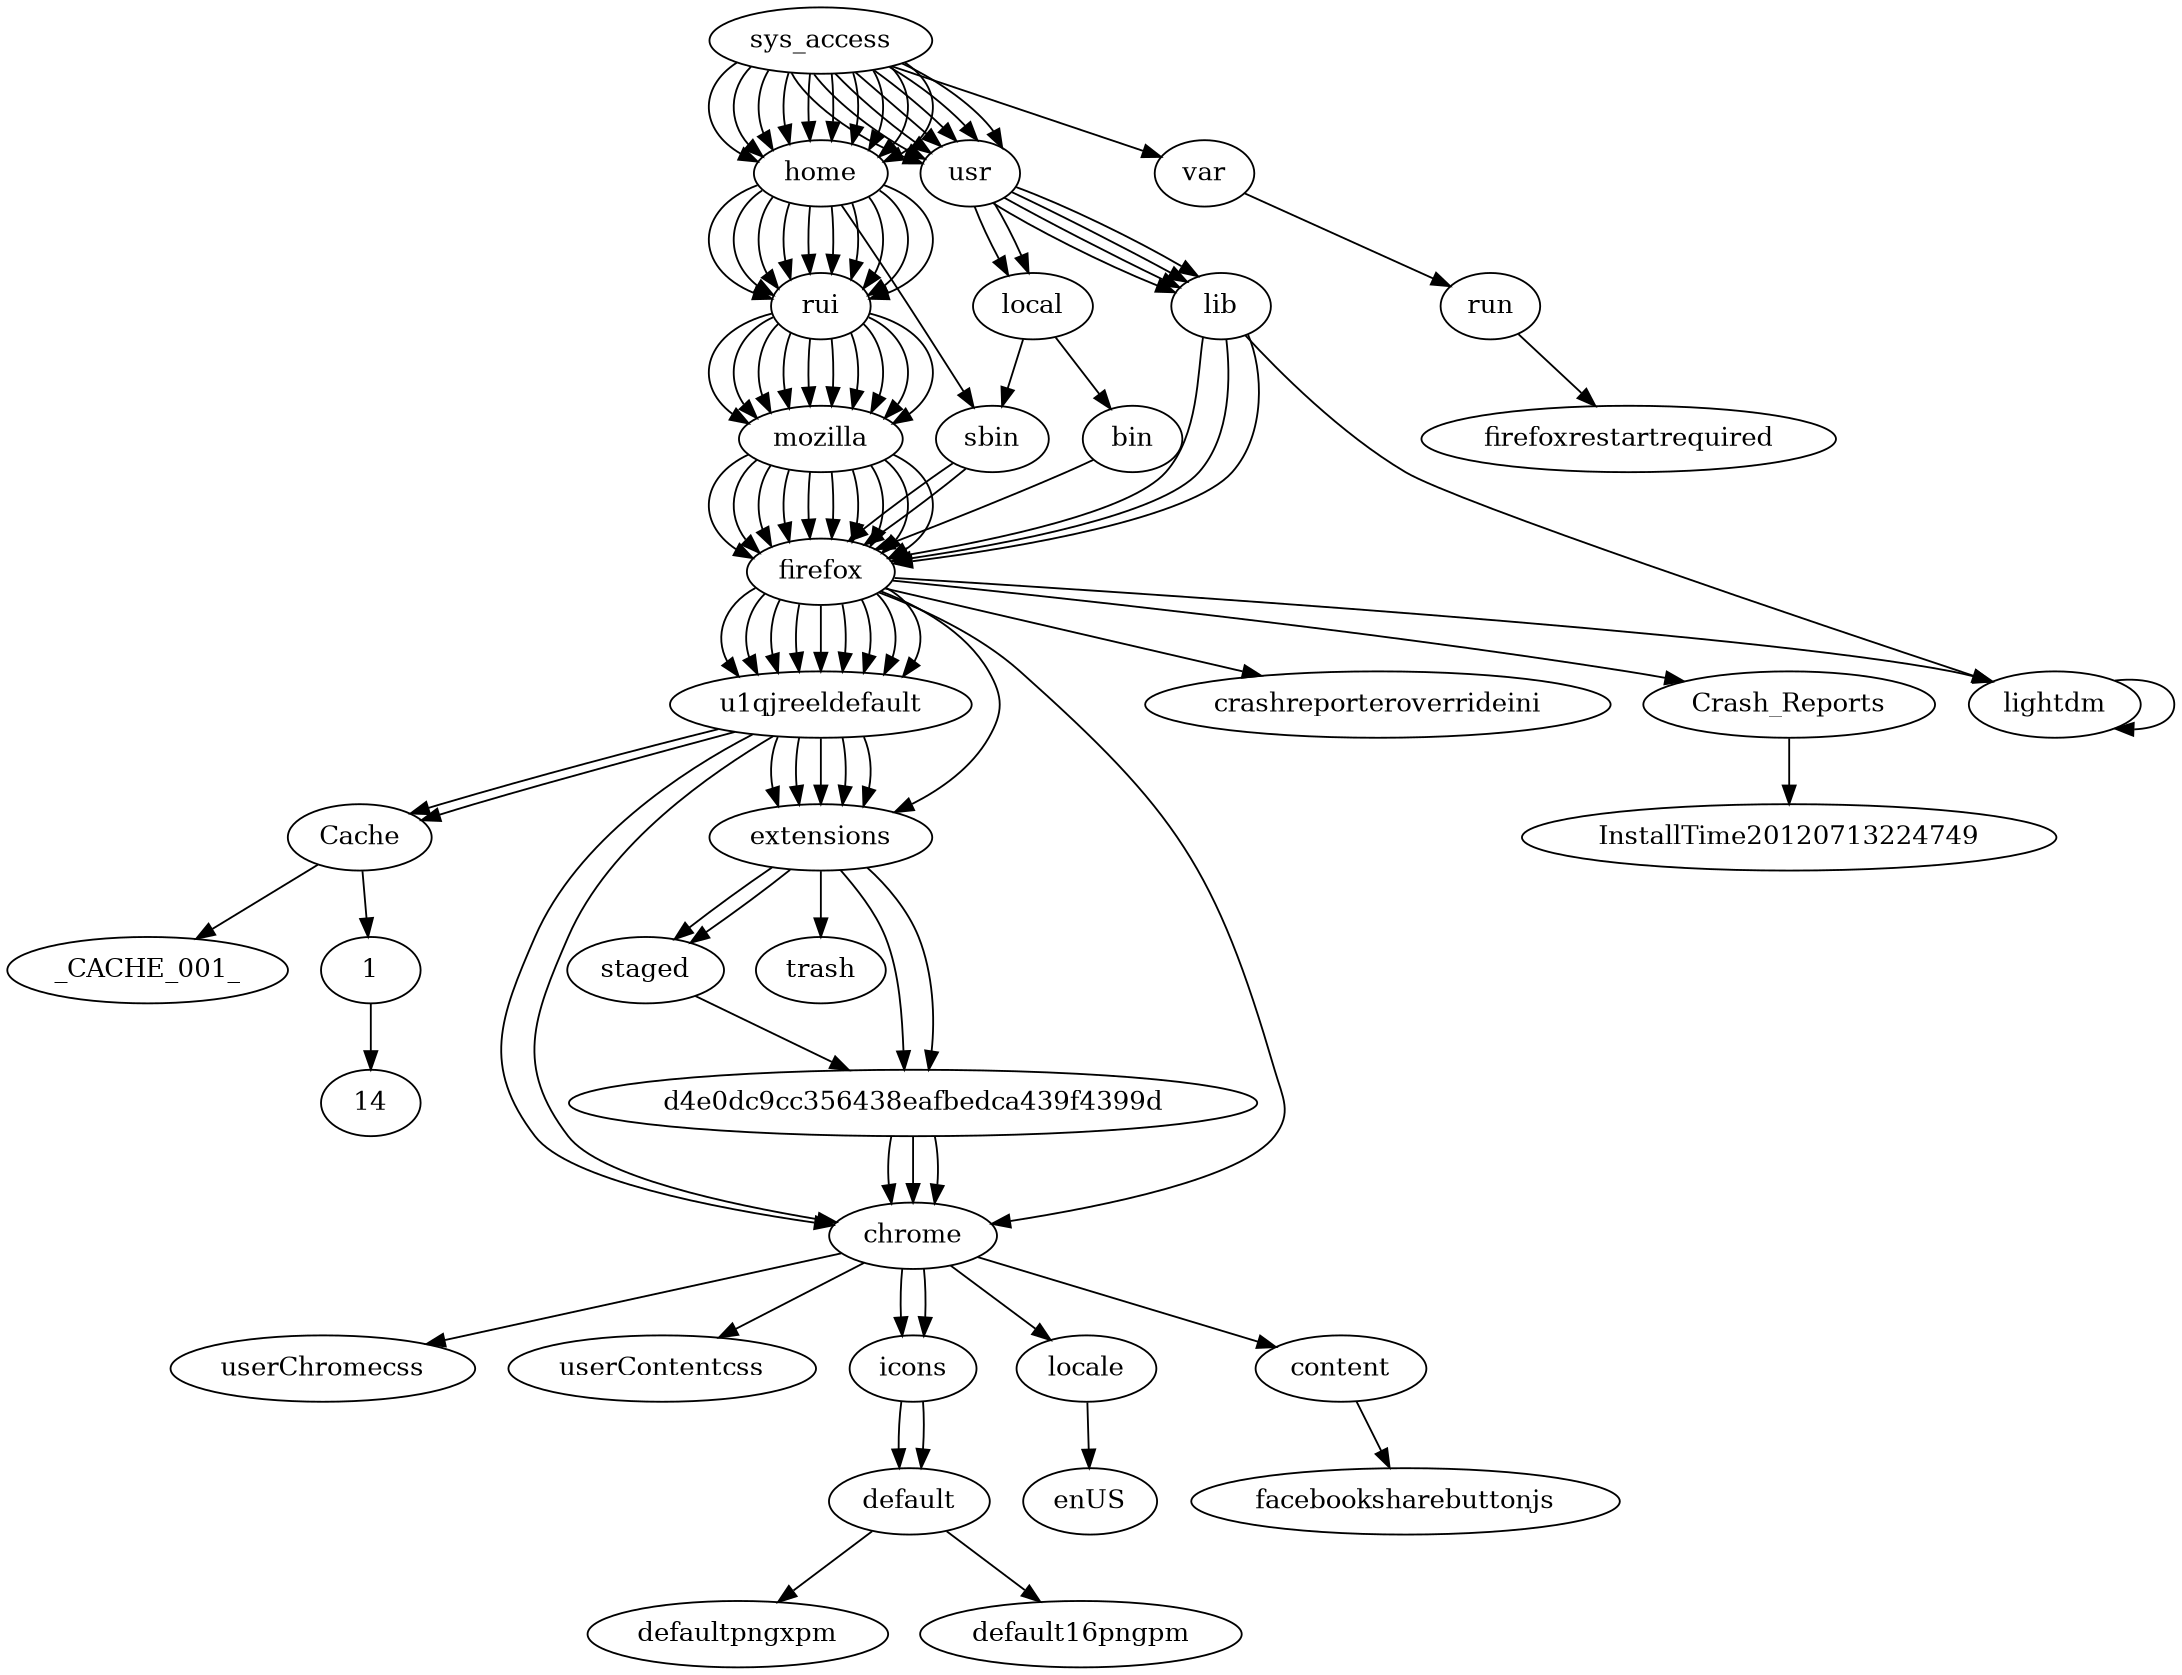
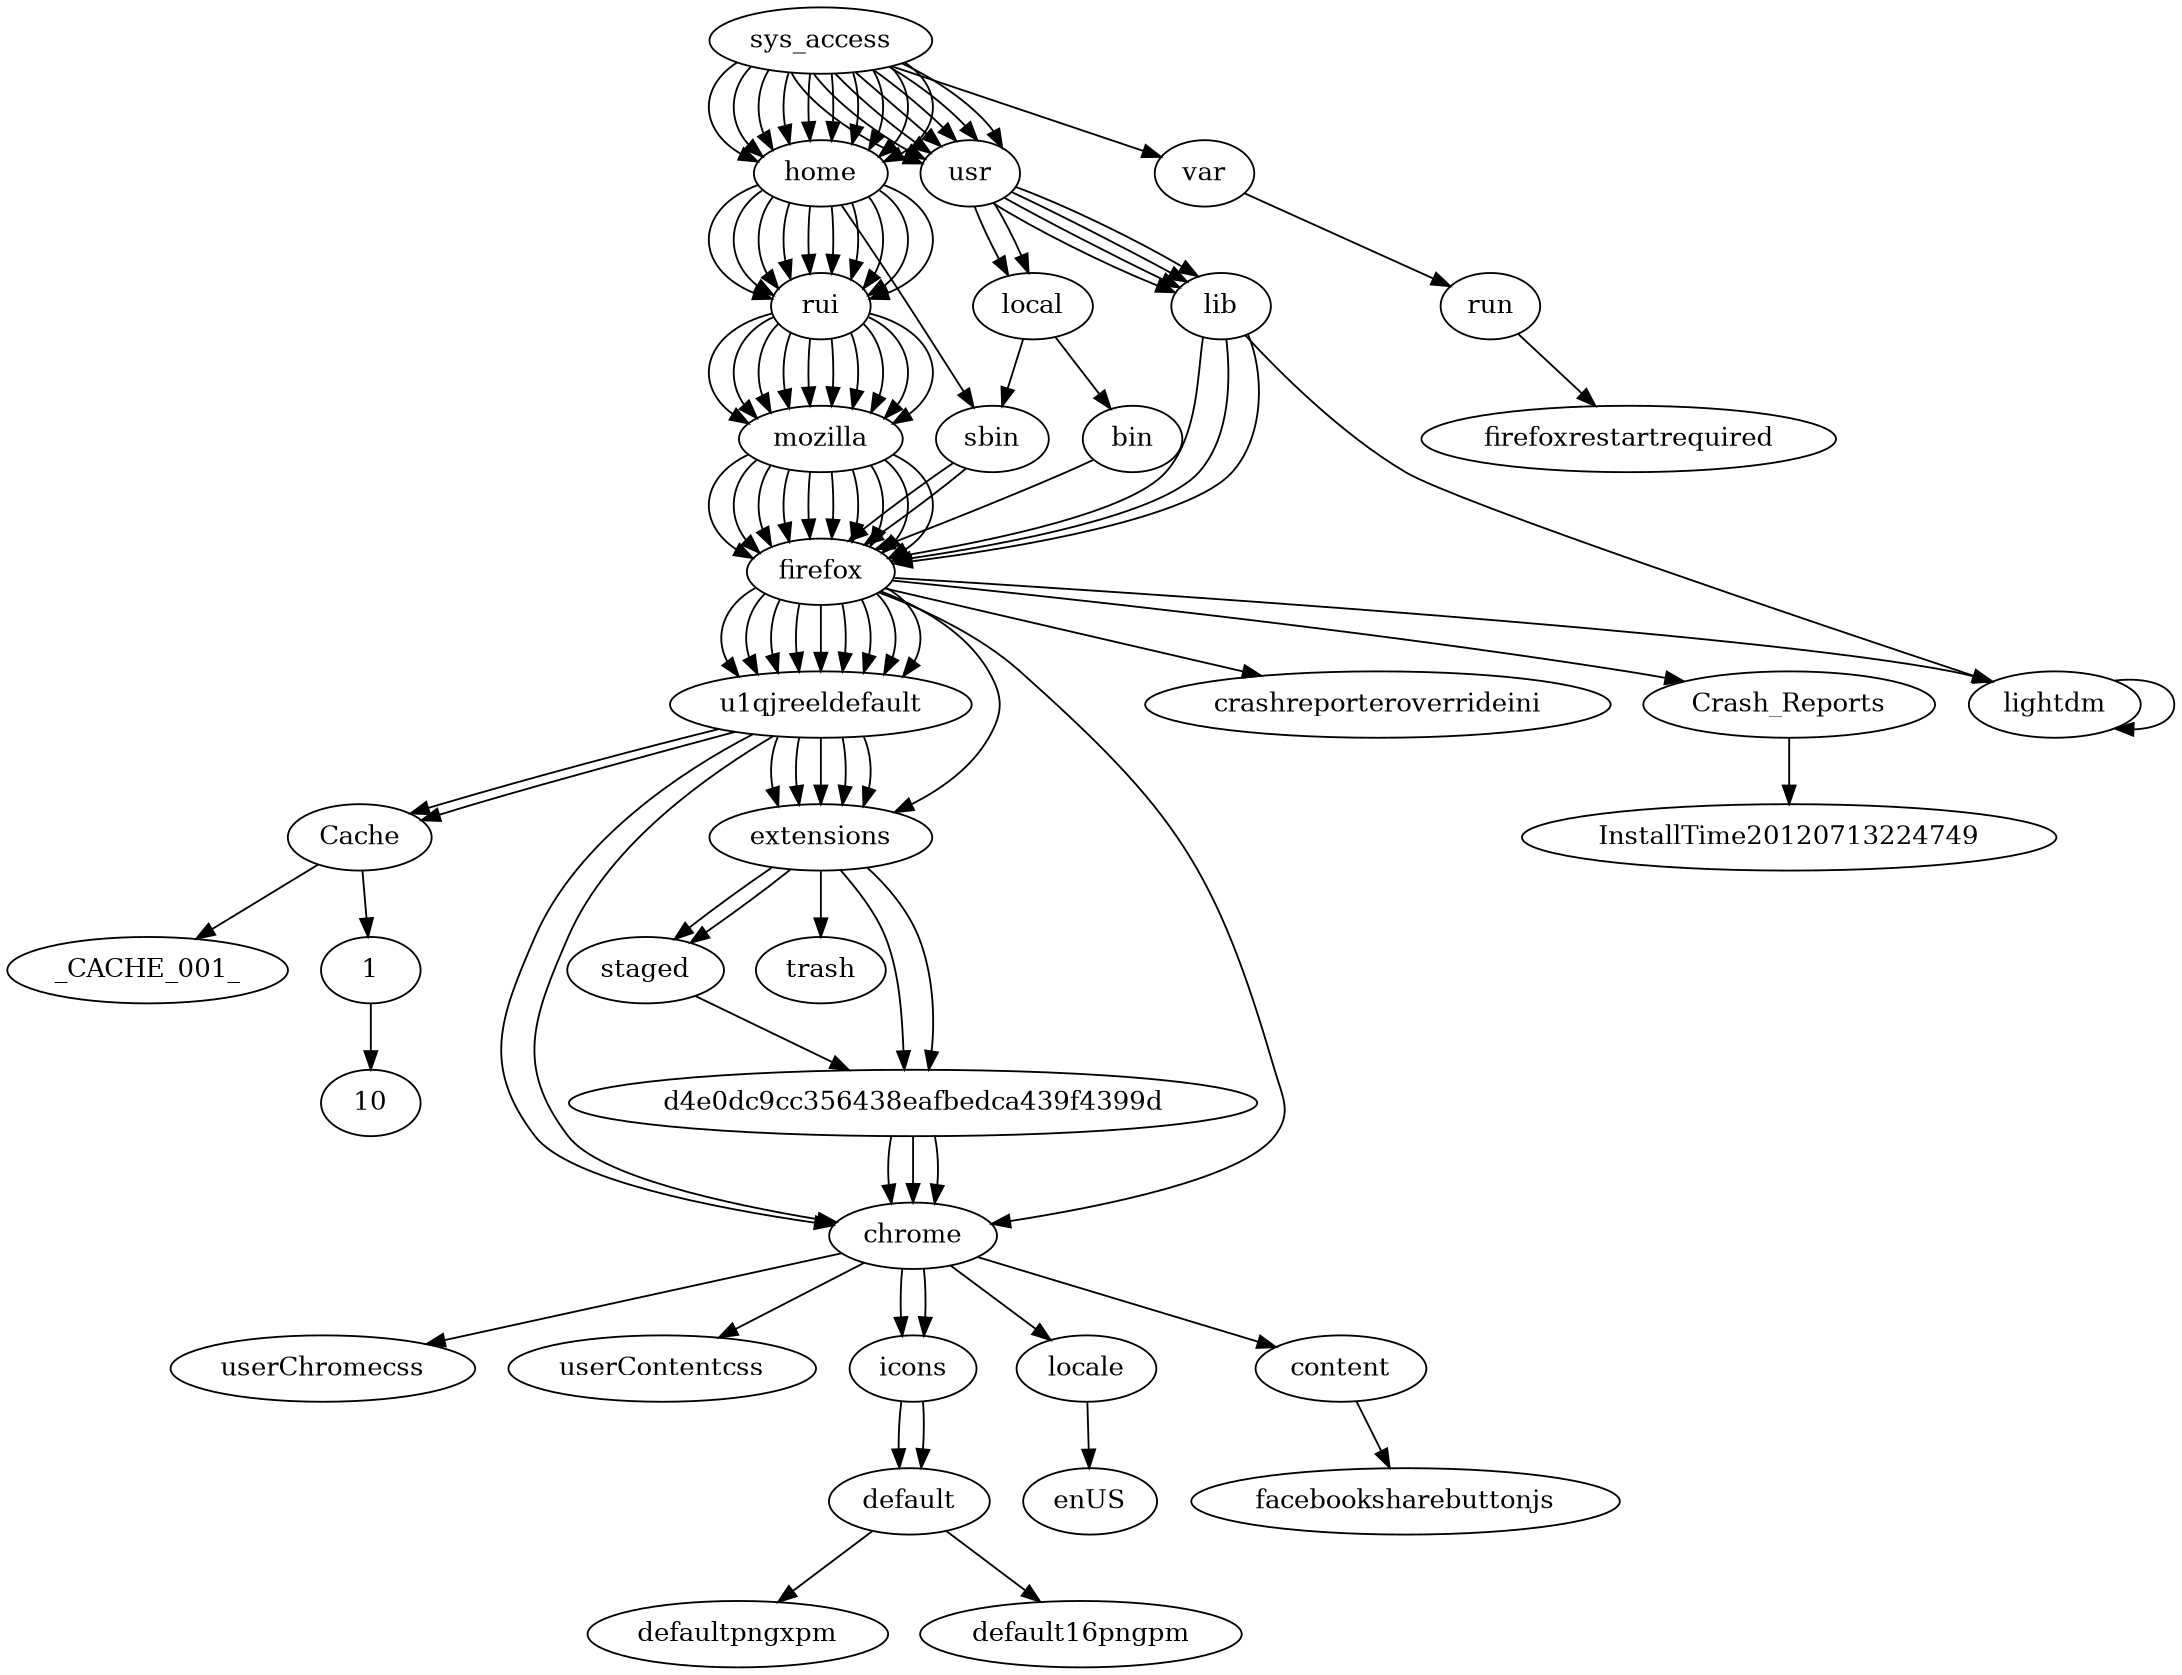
(371, 1103) -> (371, 1103)
